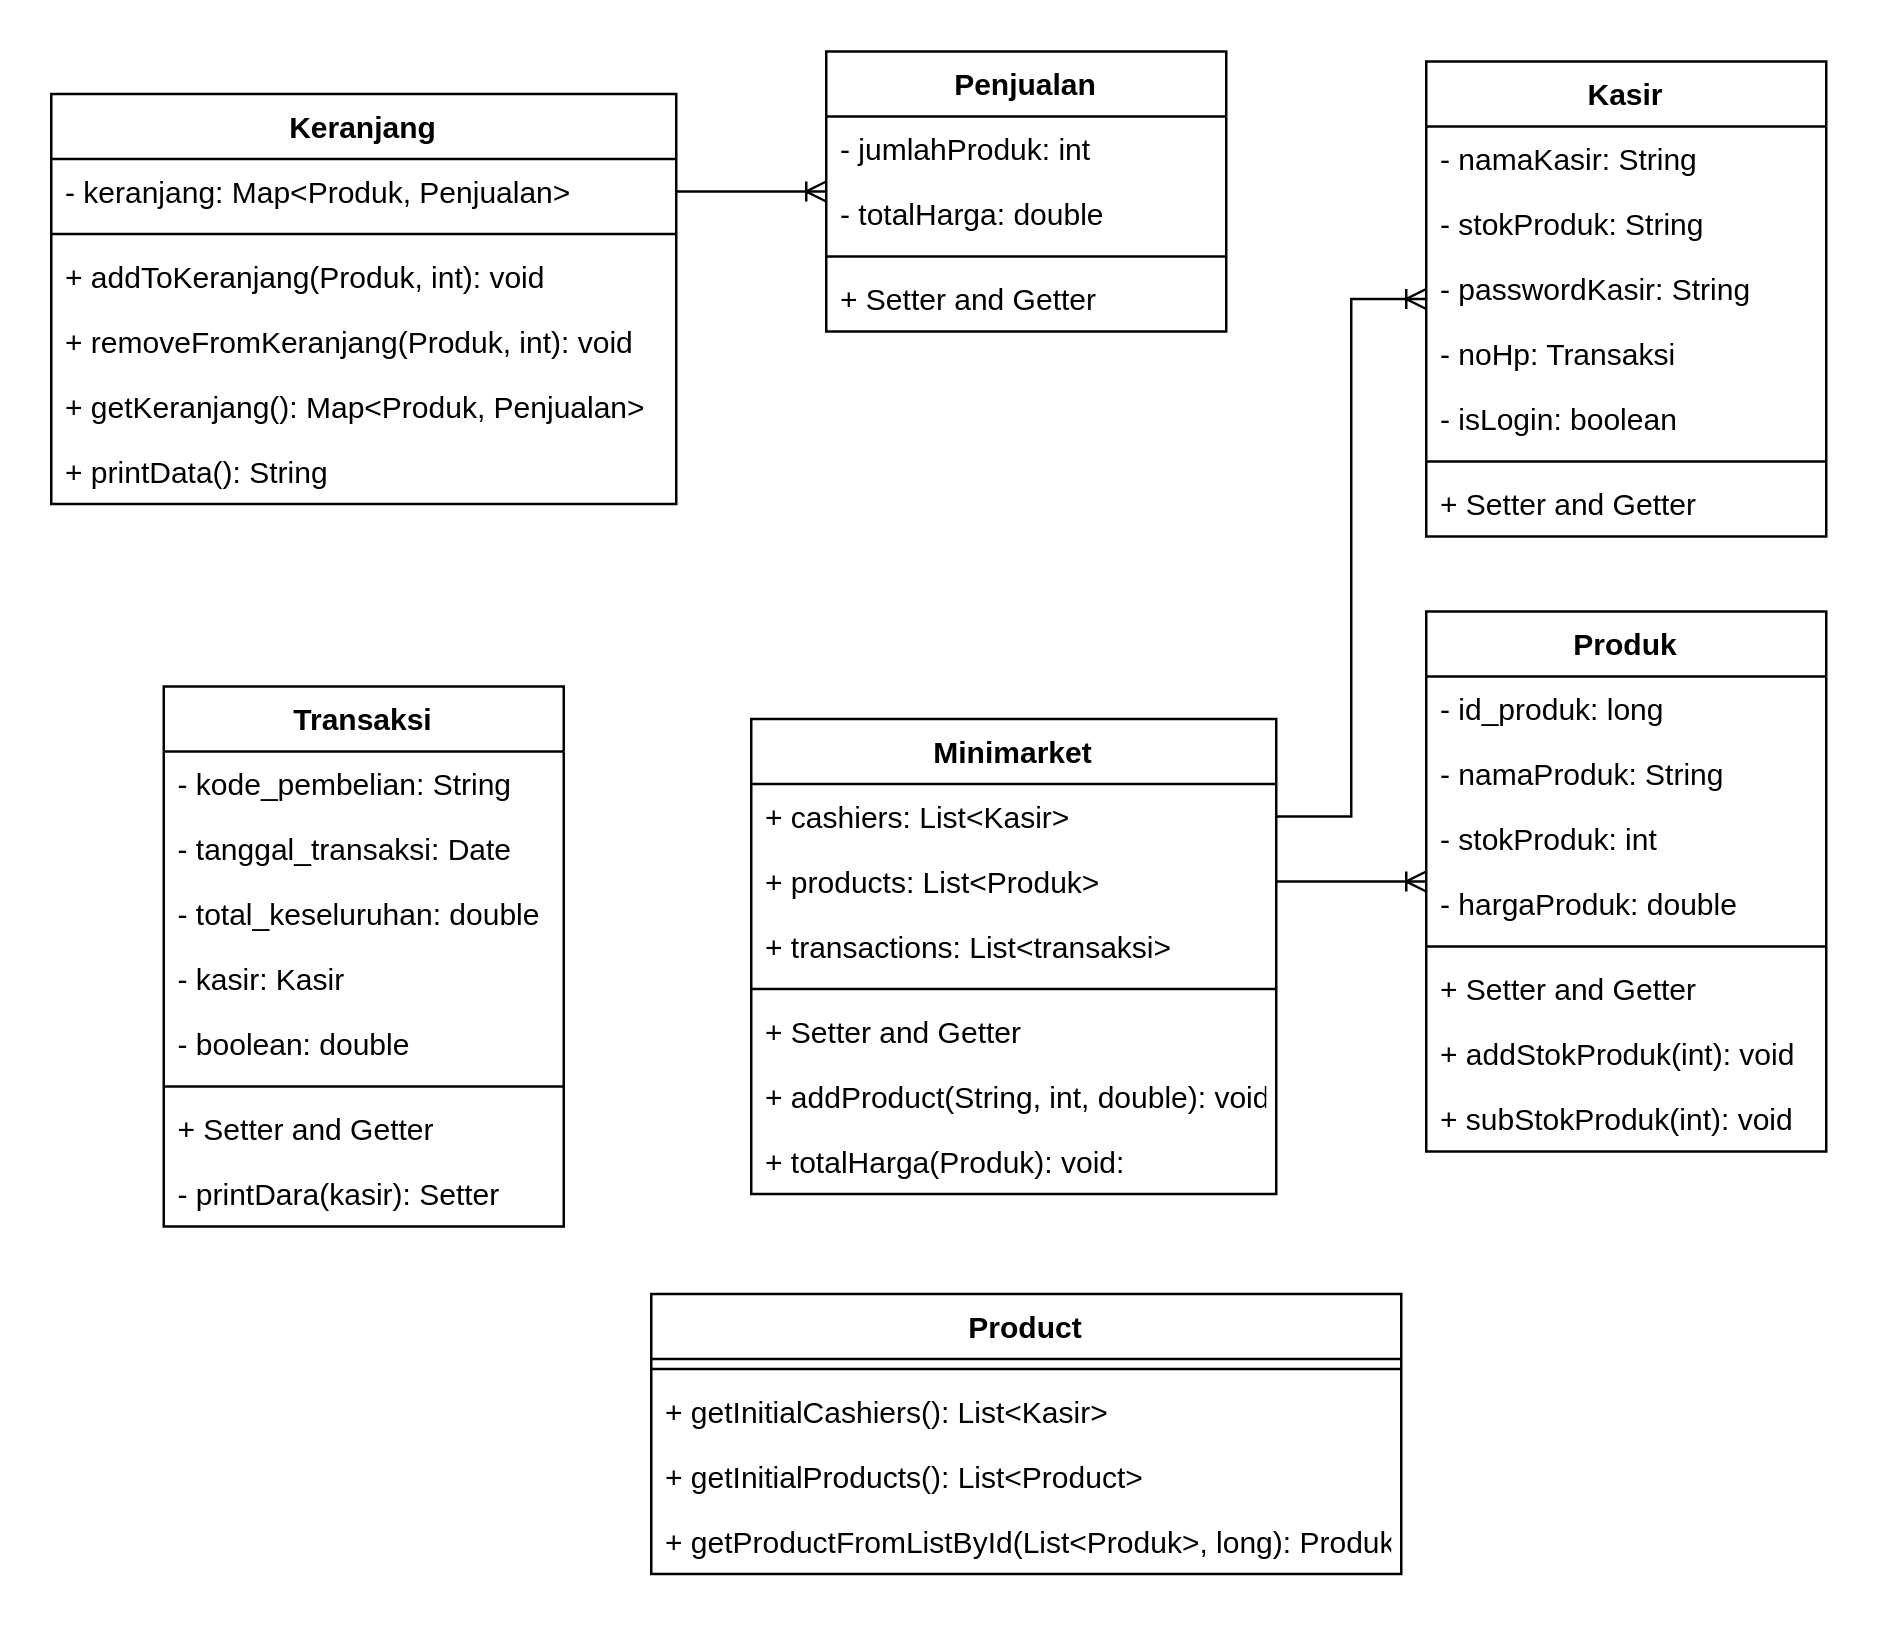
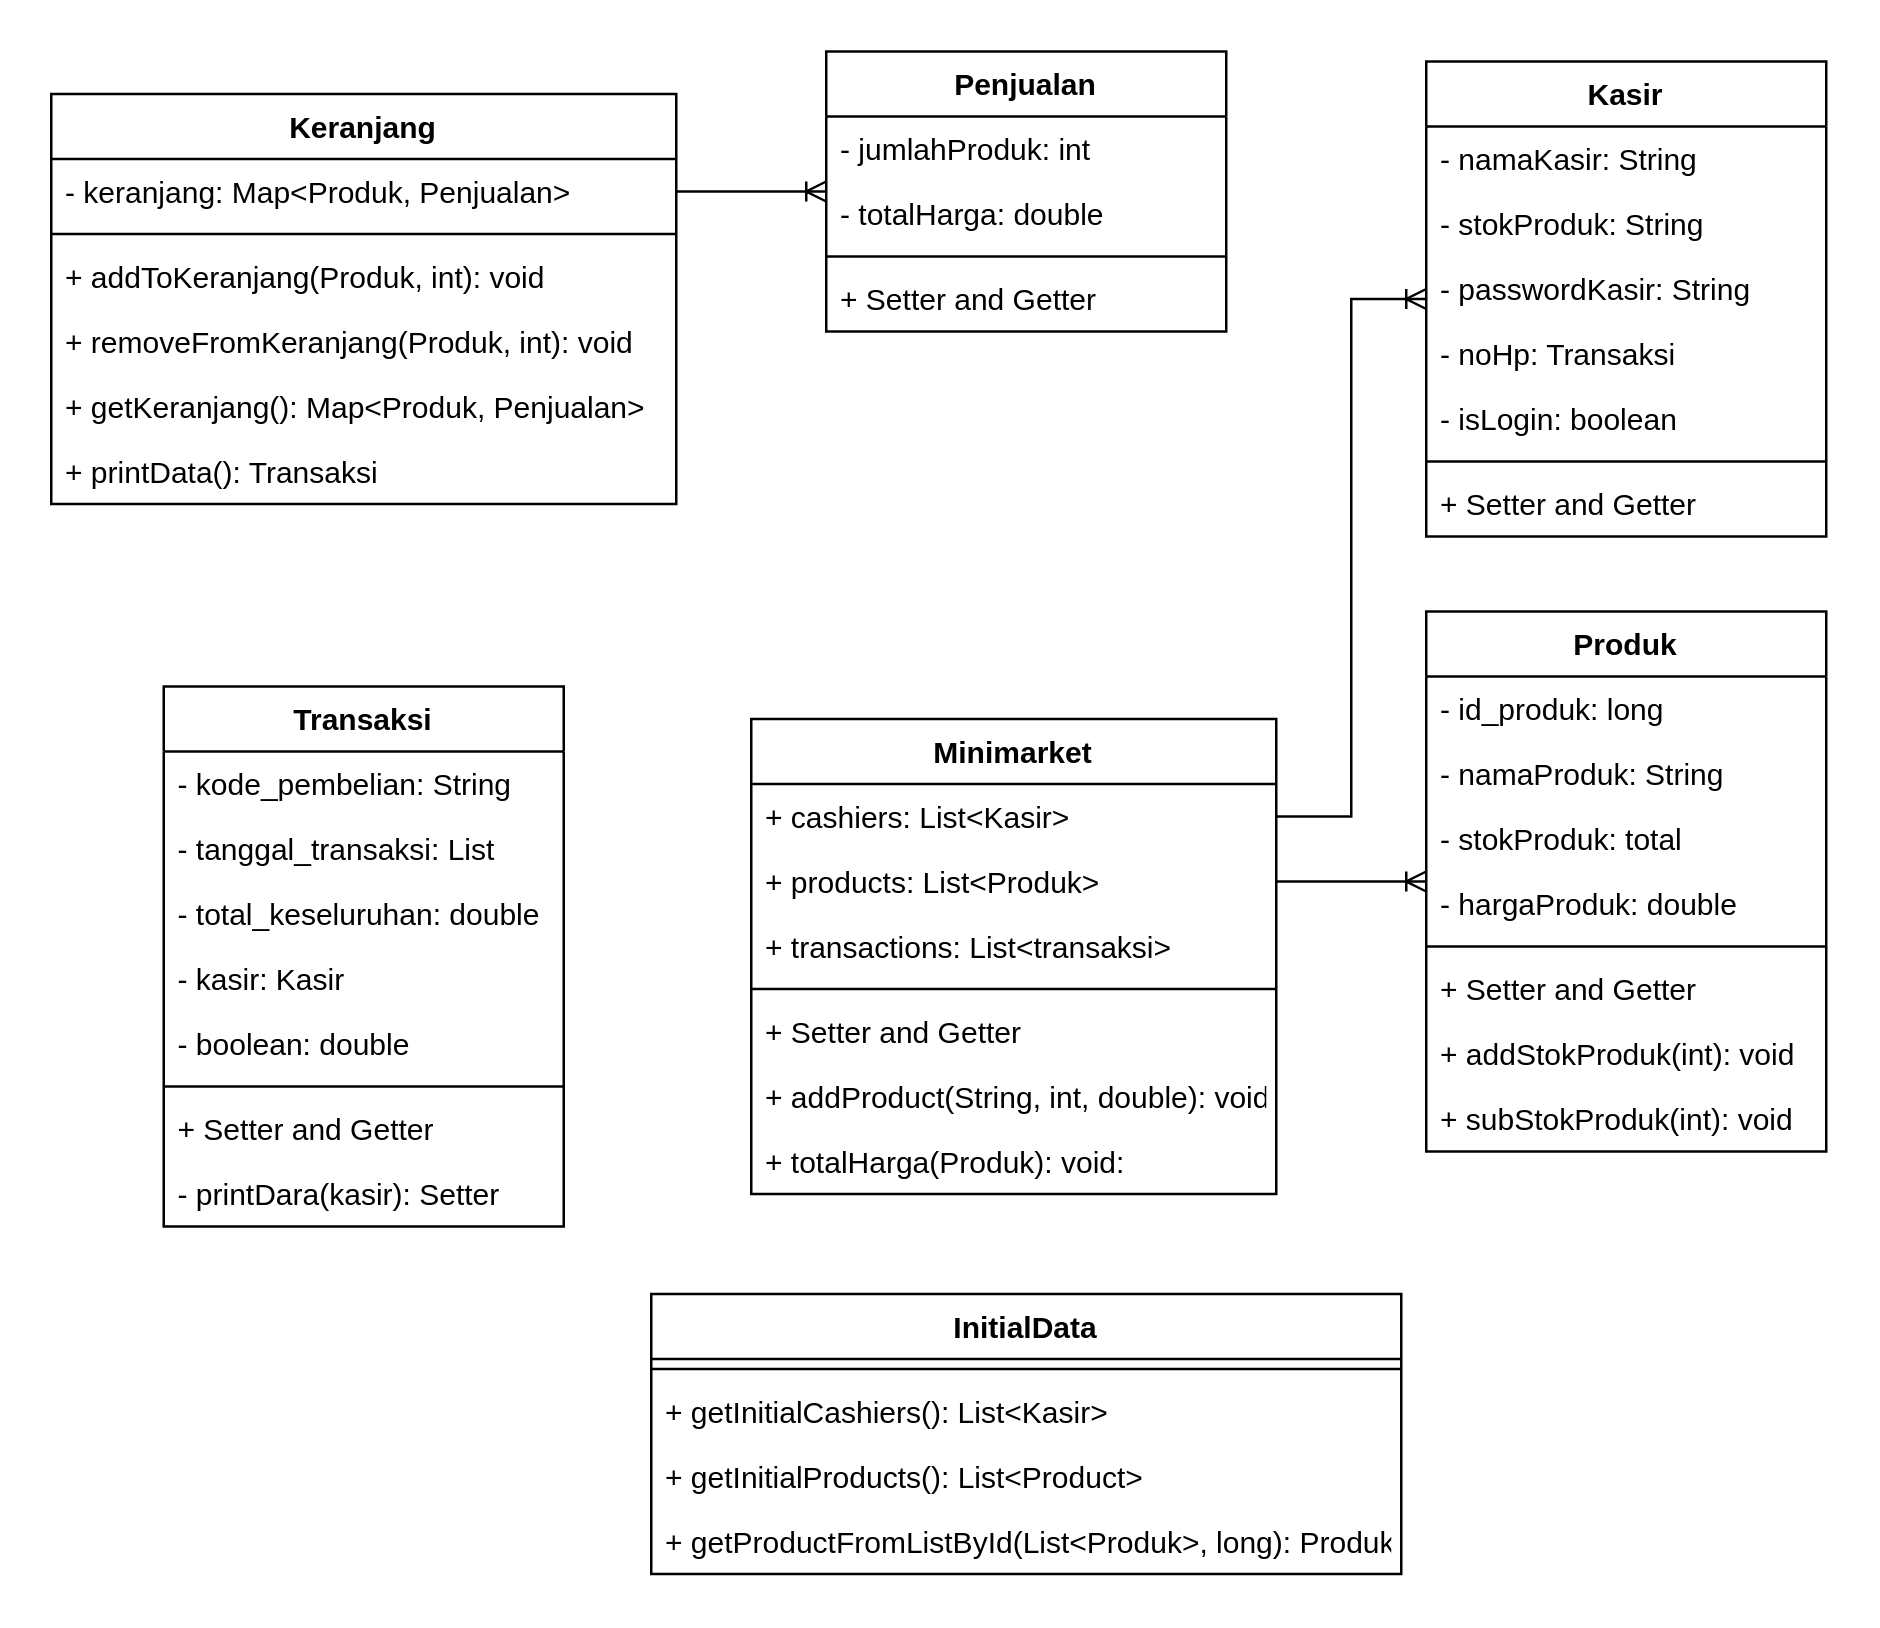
(222, 473) -> (247, 473)
(1567, 840) -> (1584, 840)
(368, 850) -> (364, 850)
(1025, 1328) -> (1025, 1328)
